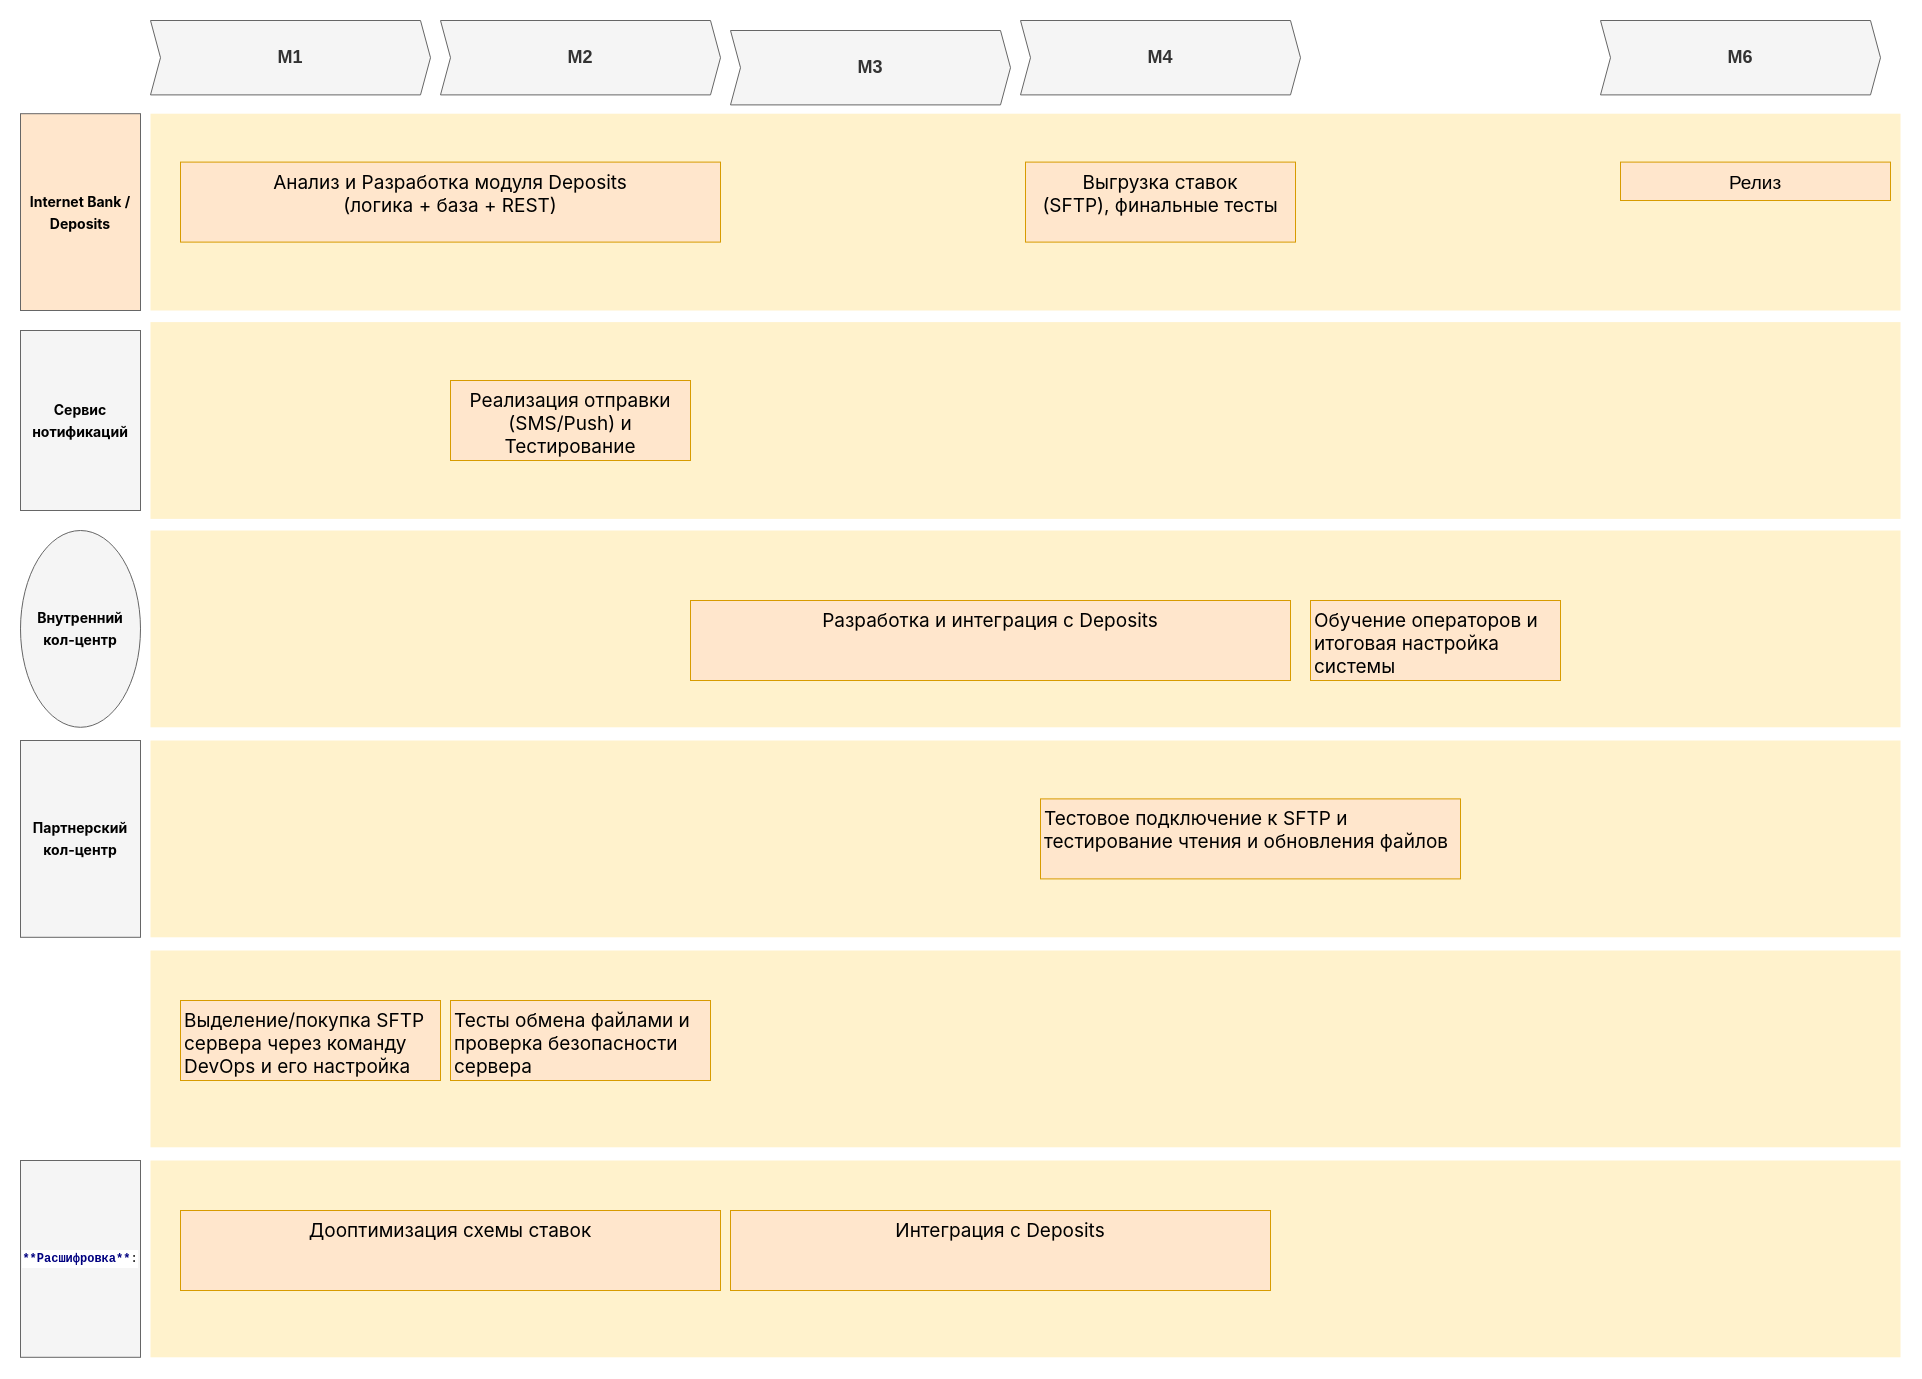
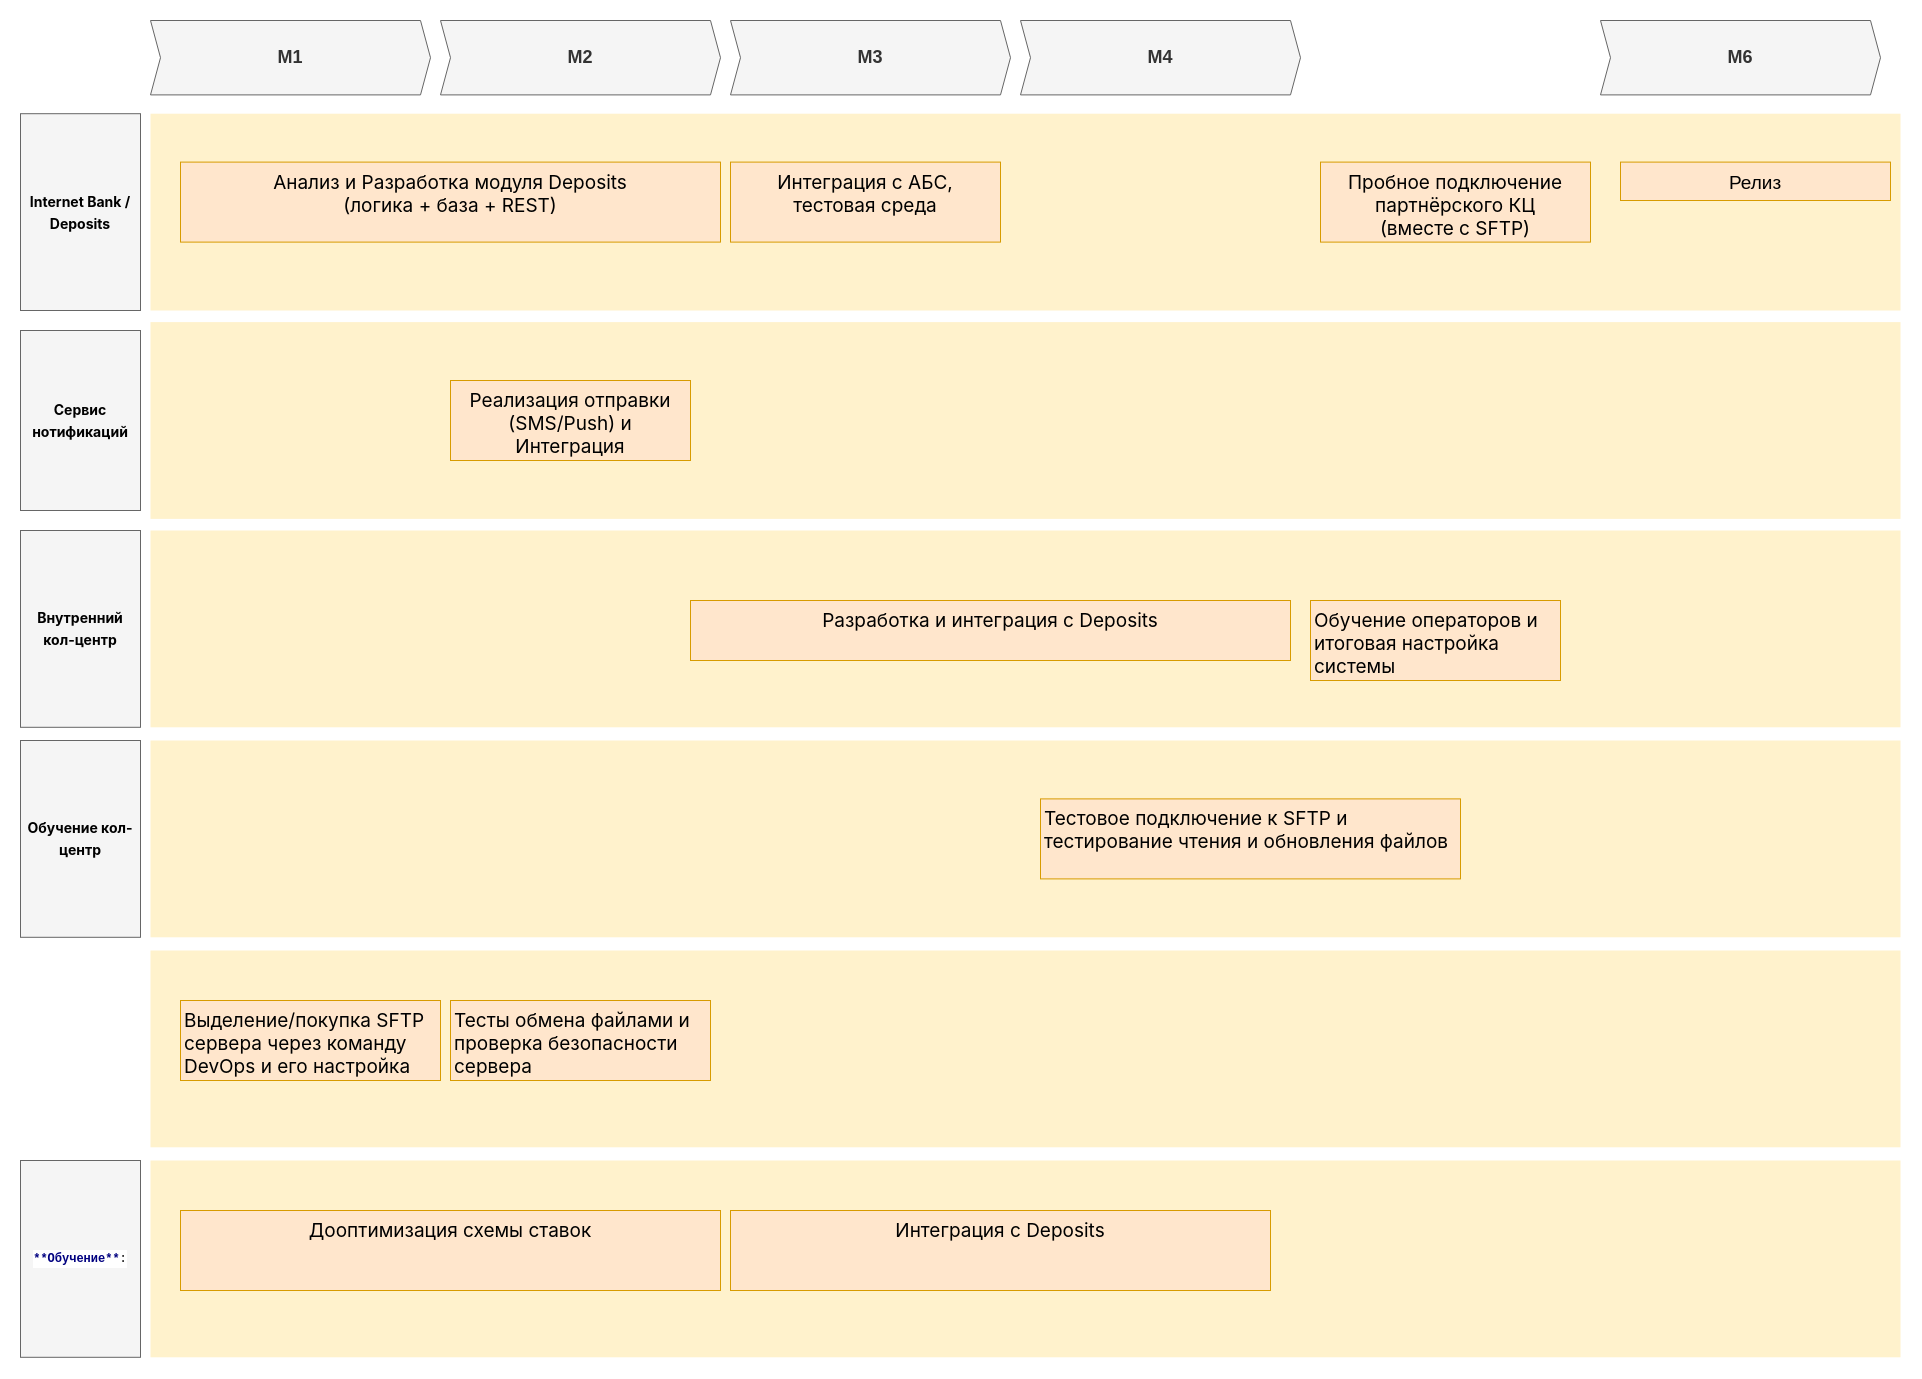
(871, 68) -> (871, 58)
none -> (866, 202)
(1161, 202) -> none
none -> (1456, 202)
(81, 212) -> (81, 212)
(571, 425) -> (571, 425)
(81, 629) -> (81, 629)
(991, 641) -> (991, 631)
(81, 839) -> (81, 839)
(81, 1259) -> (81, 1259)
